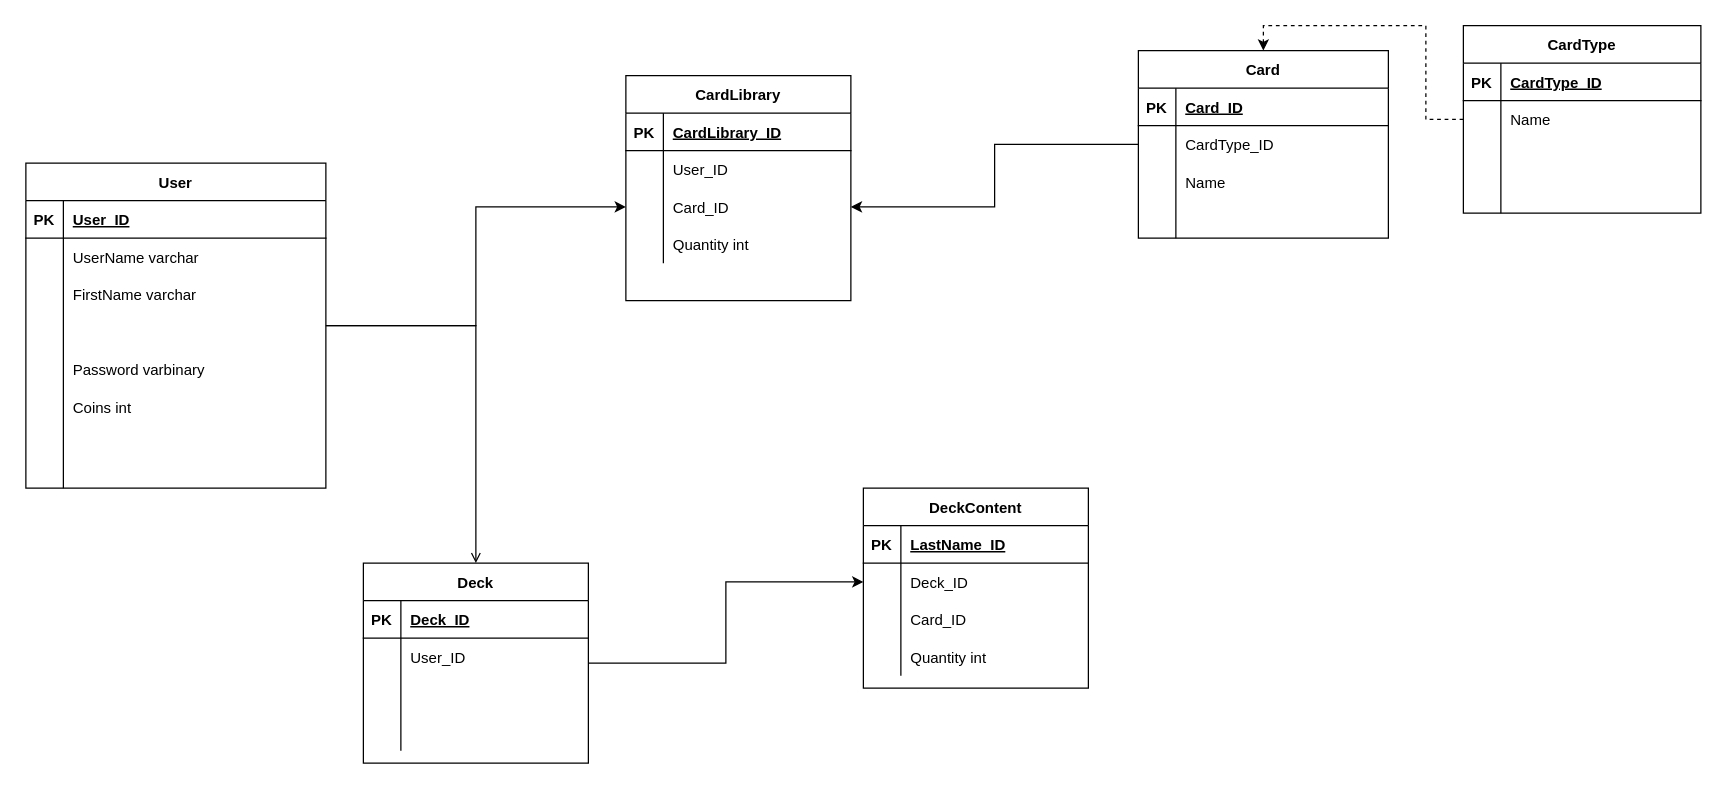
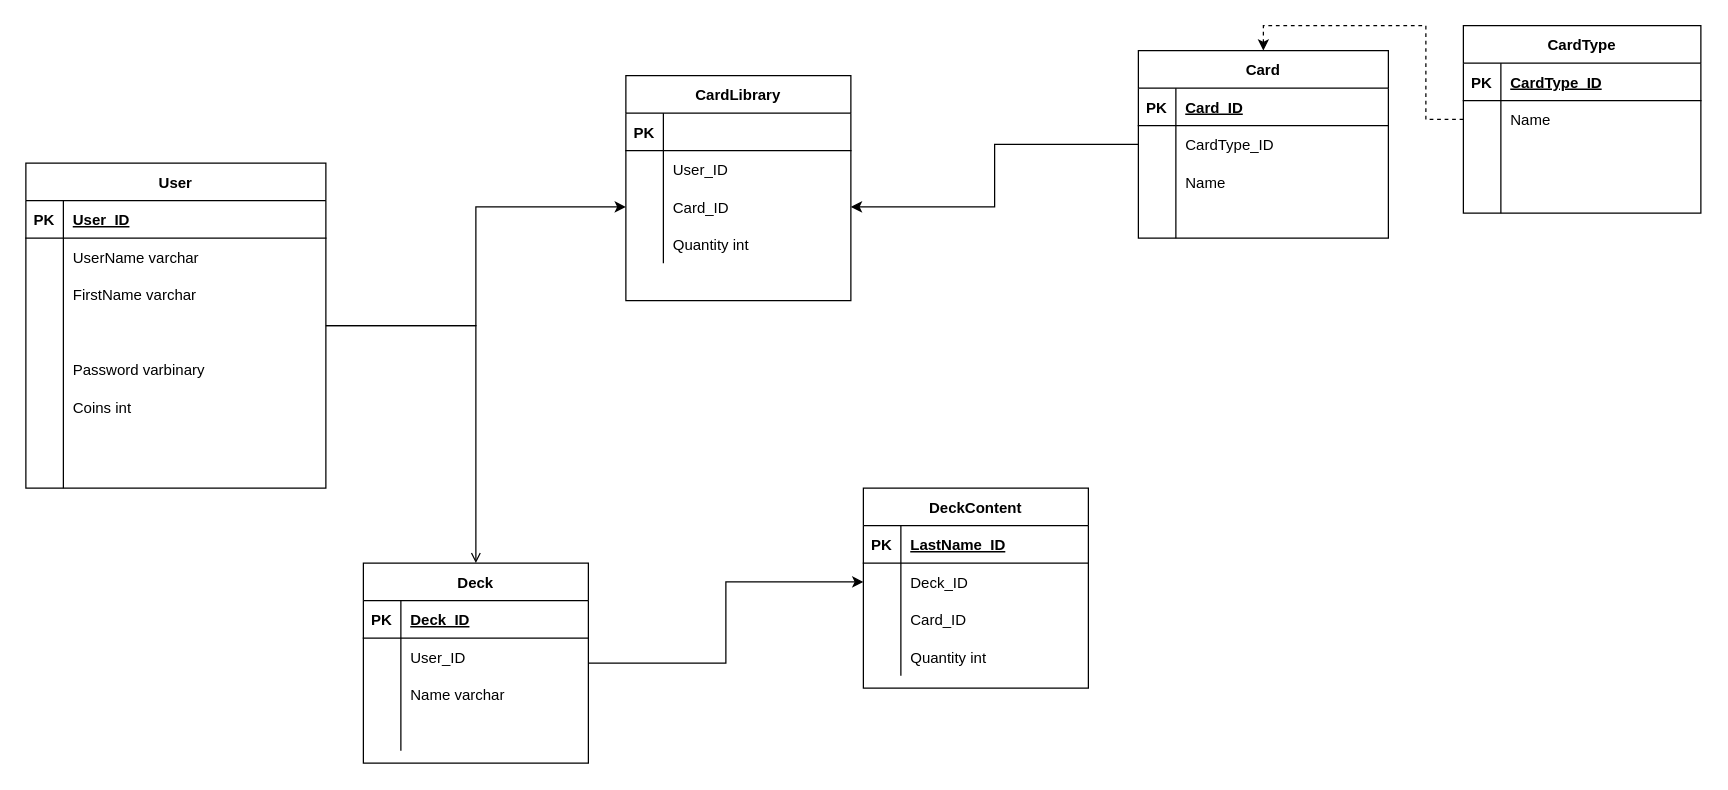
(757, 132) -> none
none -> (494, 694)
